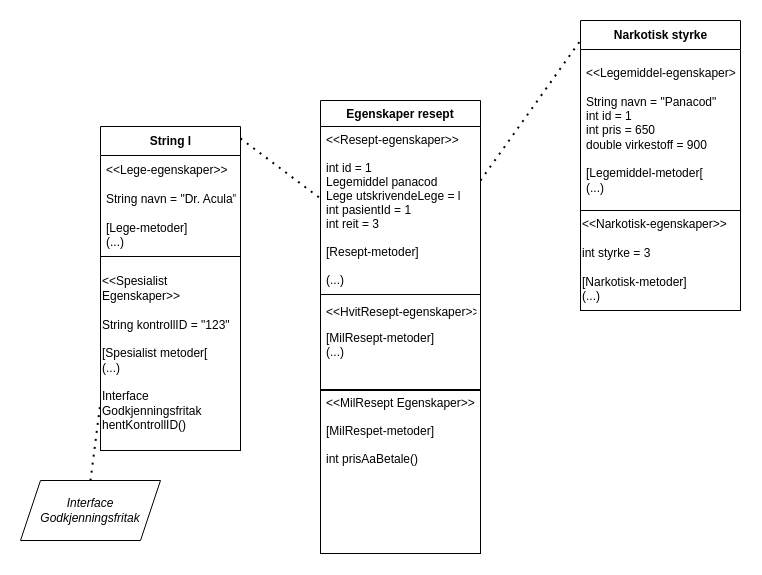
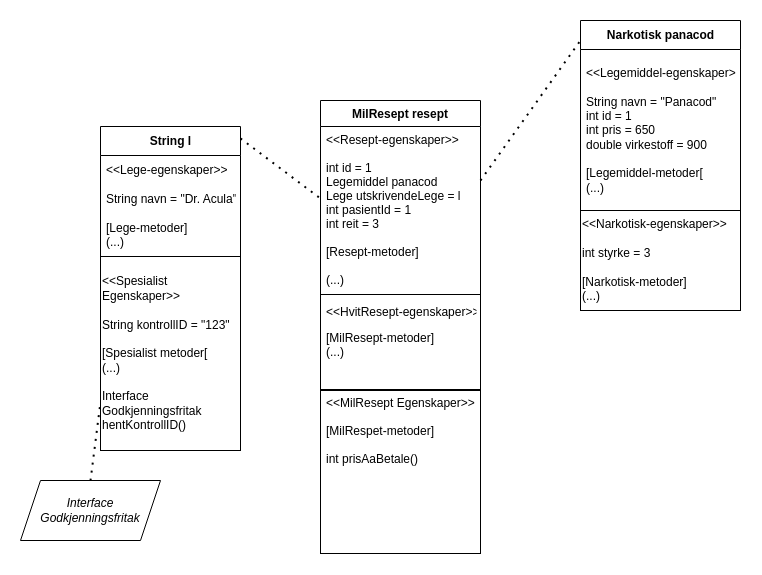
(661, 36) -> (661, 36)
(400, 114) -> (400, 114)
